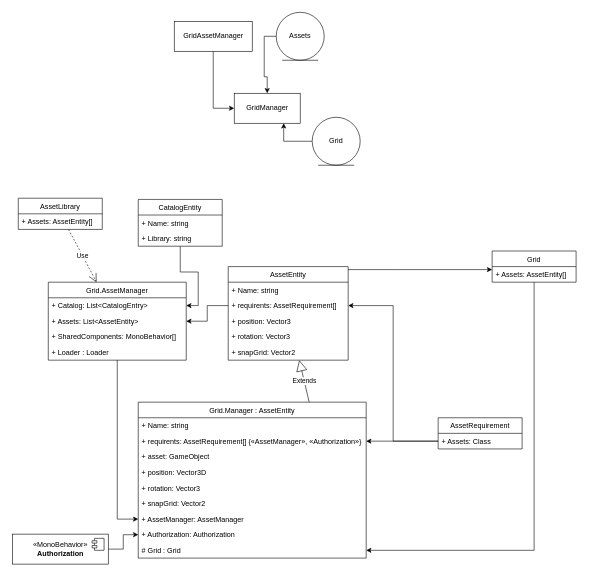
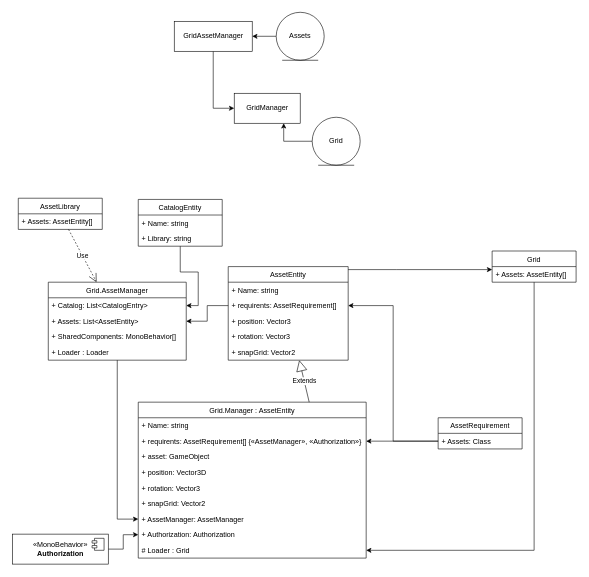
(264, 76) -> (257, 36)
(162, 551) -> (167, 551)
